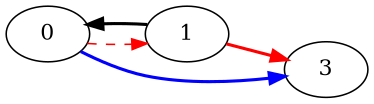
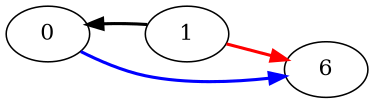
(110, 44) -> none
(326, 70) -> (326, 70)
